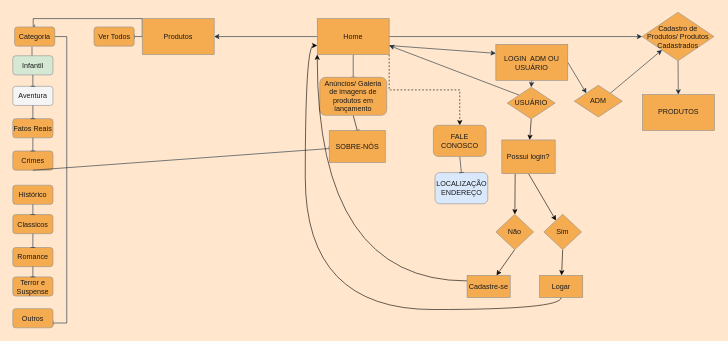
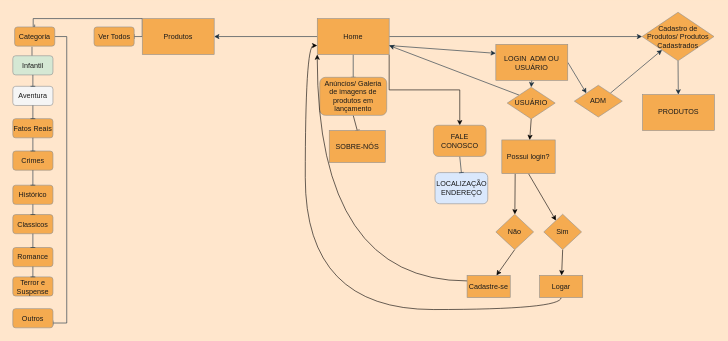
(421, 90) -> (421, 90)
(180, 160) -> (32, 177)
